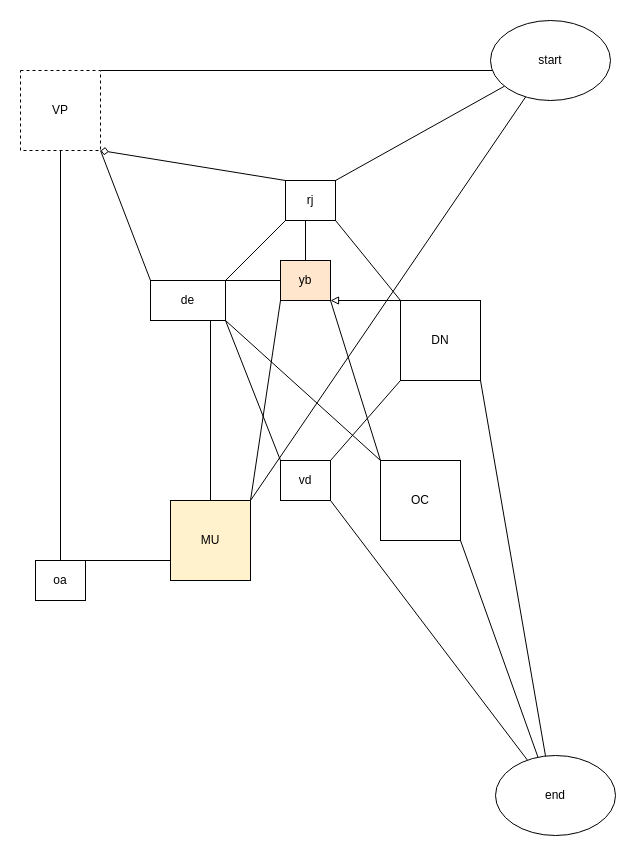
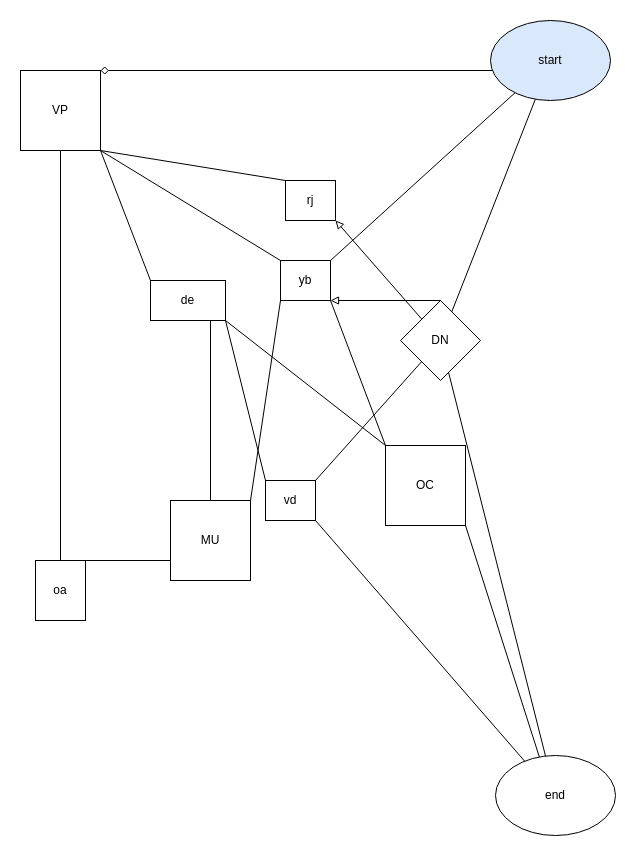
(551, 61) -> (551, 61)
(105, 71) -> (109, 71)
(61, 111) -> (61, 111)
(420, 133) -> (494, 205)
(109, 152) -> (107, 152)
(306, 241) -> (192, 207)
(257, 249) -> none
(367, 259) -> (381, 273)
(255, 281) -> none
(306, 281) -> (306, 281)
(389, 298) -> (423, 176)
(441, 341) -> (441, 341)
(306, 481) -> (291, 501)
(421, 501) -> (426, 486)
(211, 541) -> (211, 541)
(61, 581) -> (61, 591)
